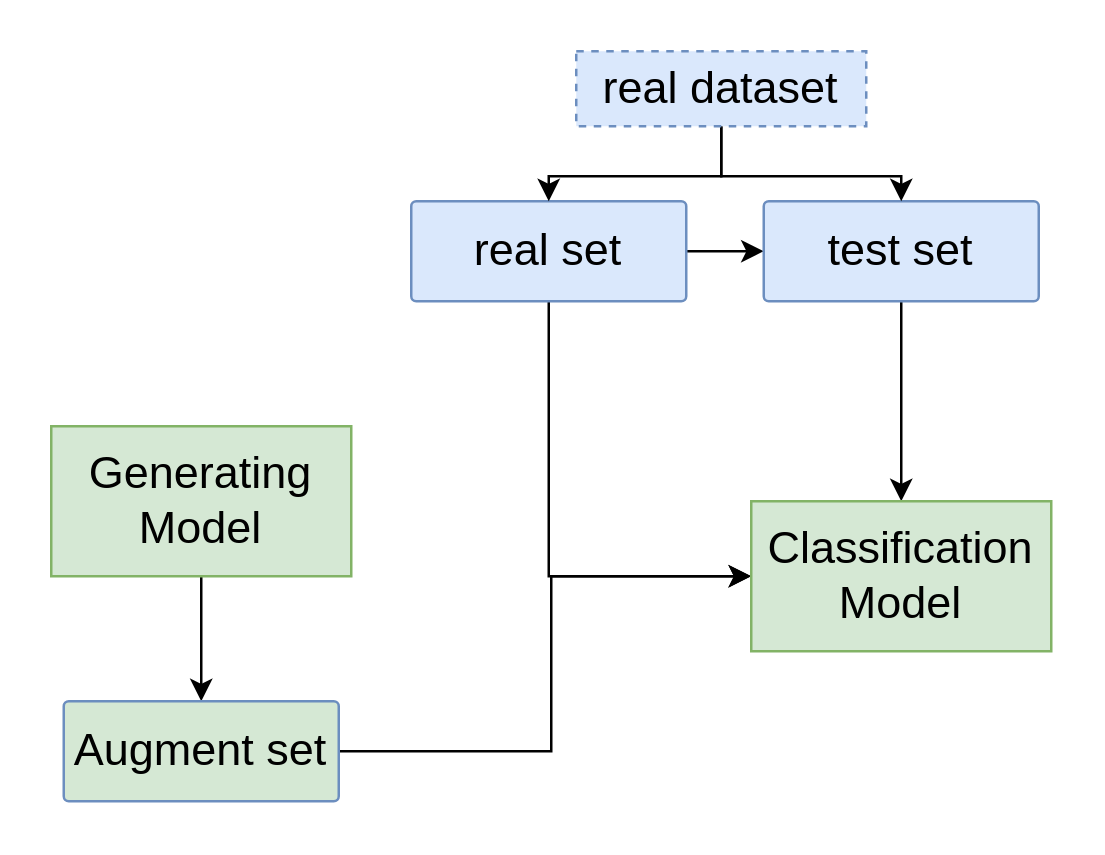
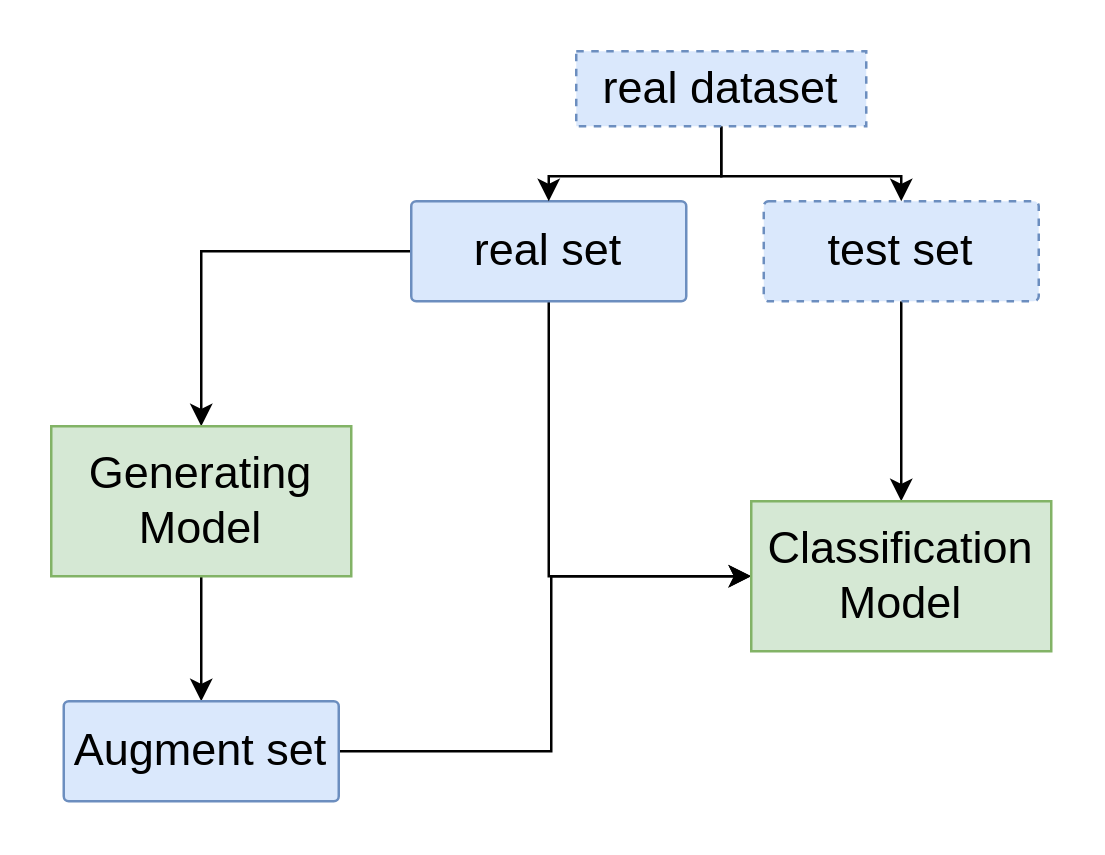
(733, 251) -> (227, 251)
(901, 251) -> (901, 251)
(201, 751) -> (201, 751)
